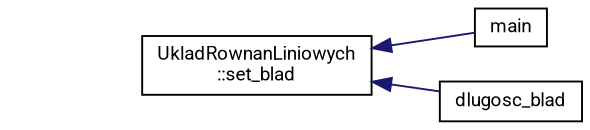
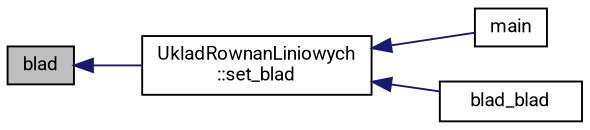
none -> (41, 65)
(511, 101) -> (511, 101)
